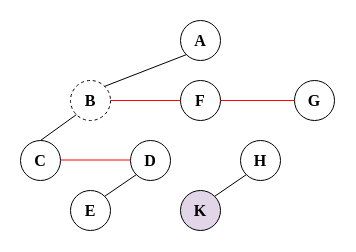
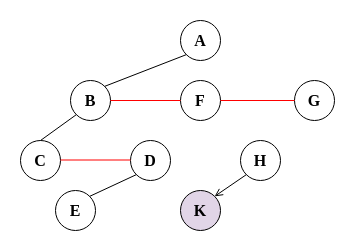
(91, 101) -> (91, 101)
(218, 194) -> (219, 193)
(91, 211) -> (76, 211)
